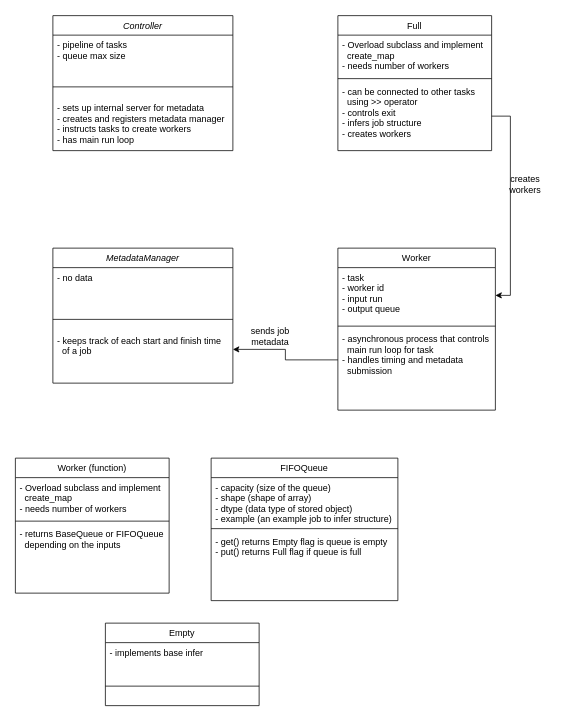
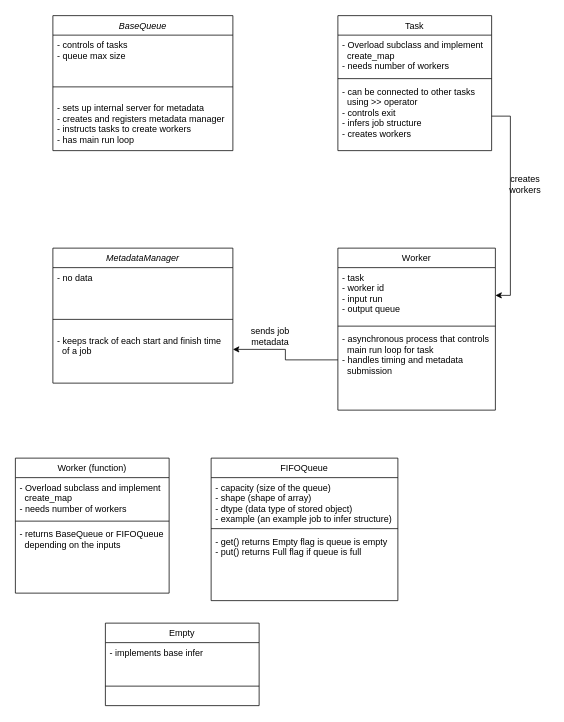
(143, 26) -> (143, 26)
(414, 26) -> (414, 26)
(98, 45) -> (100, 45)
